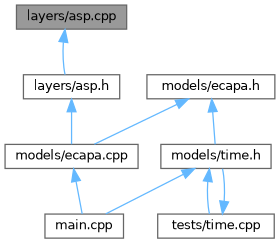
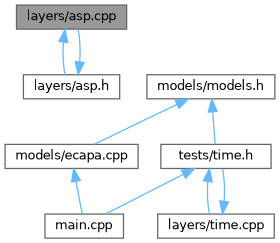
(211, 87) -> (211, 87)
(72, 128) -> (80, 46)
(216, 156) -> (216, 156)
(216, 226) -> (216, 226)
